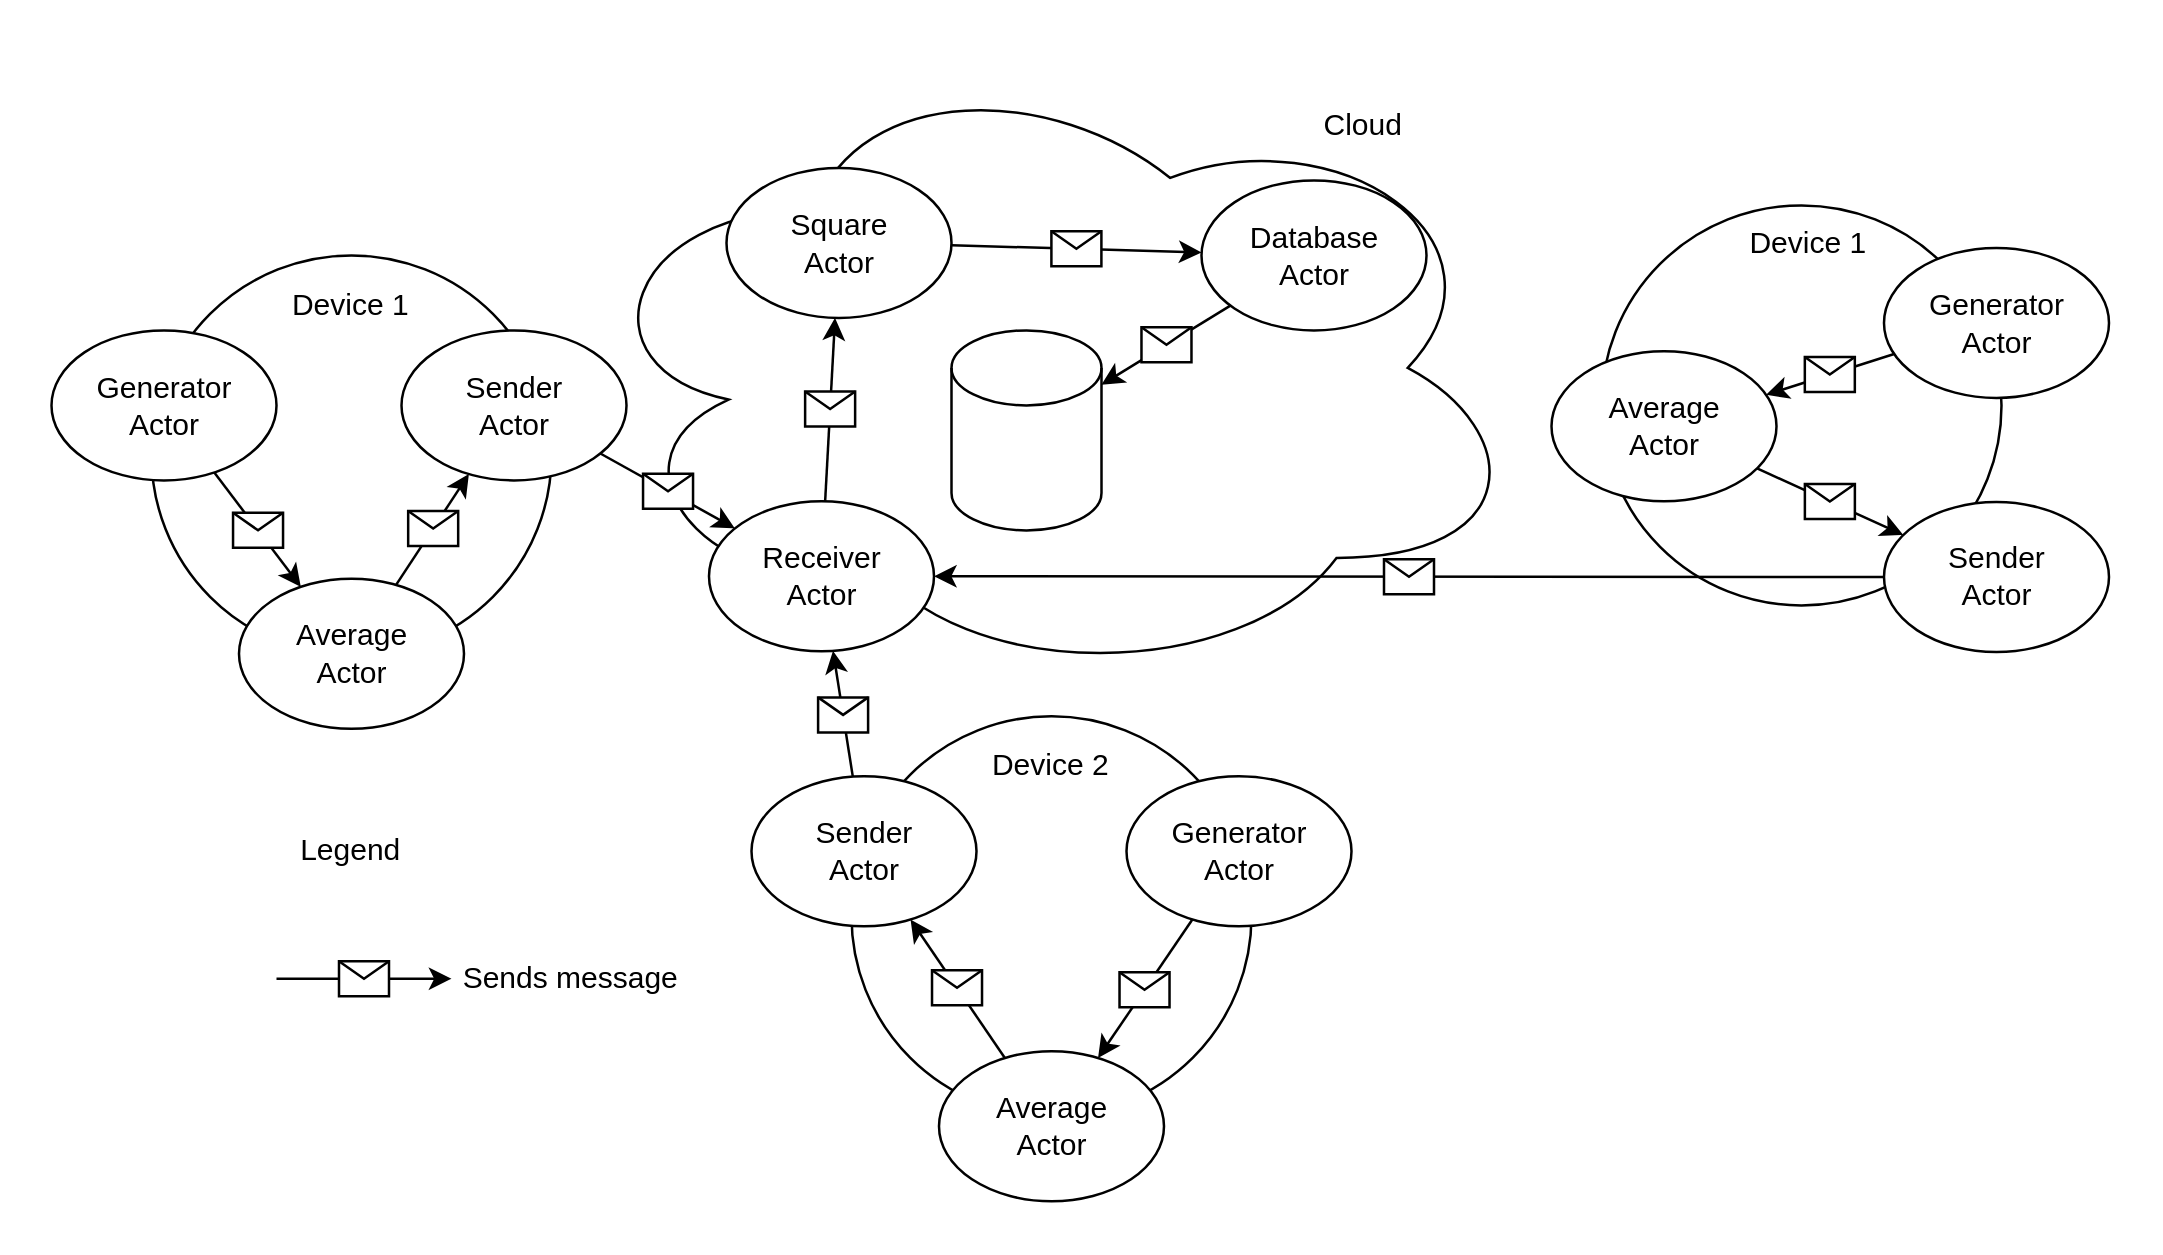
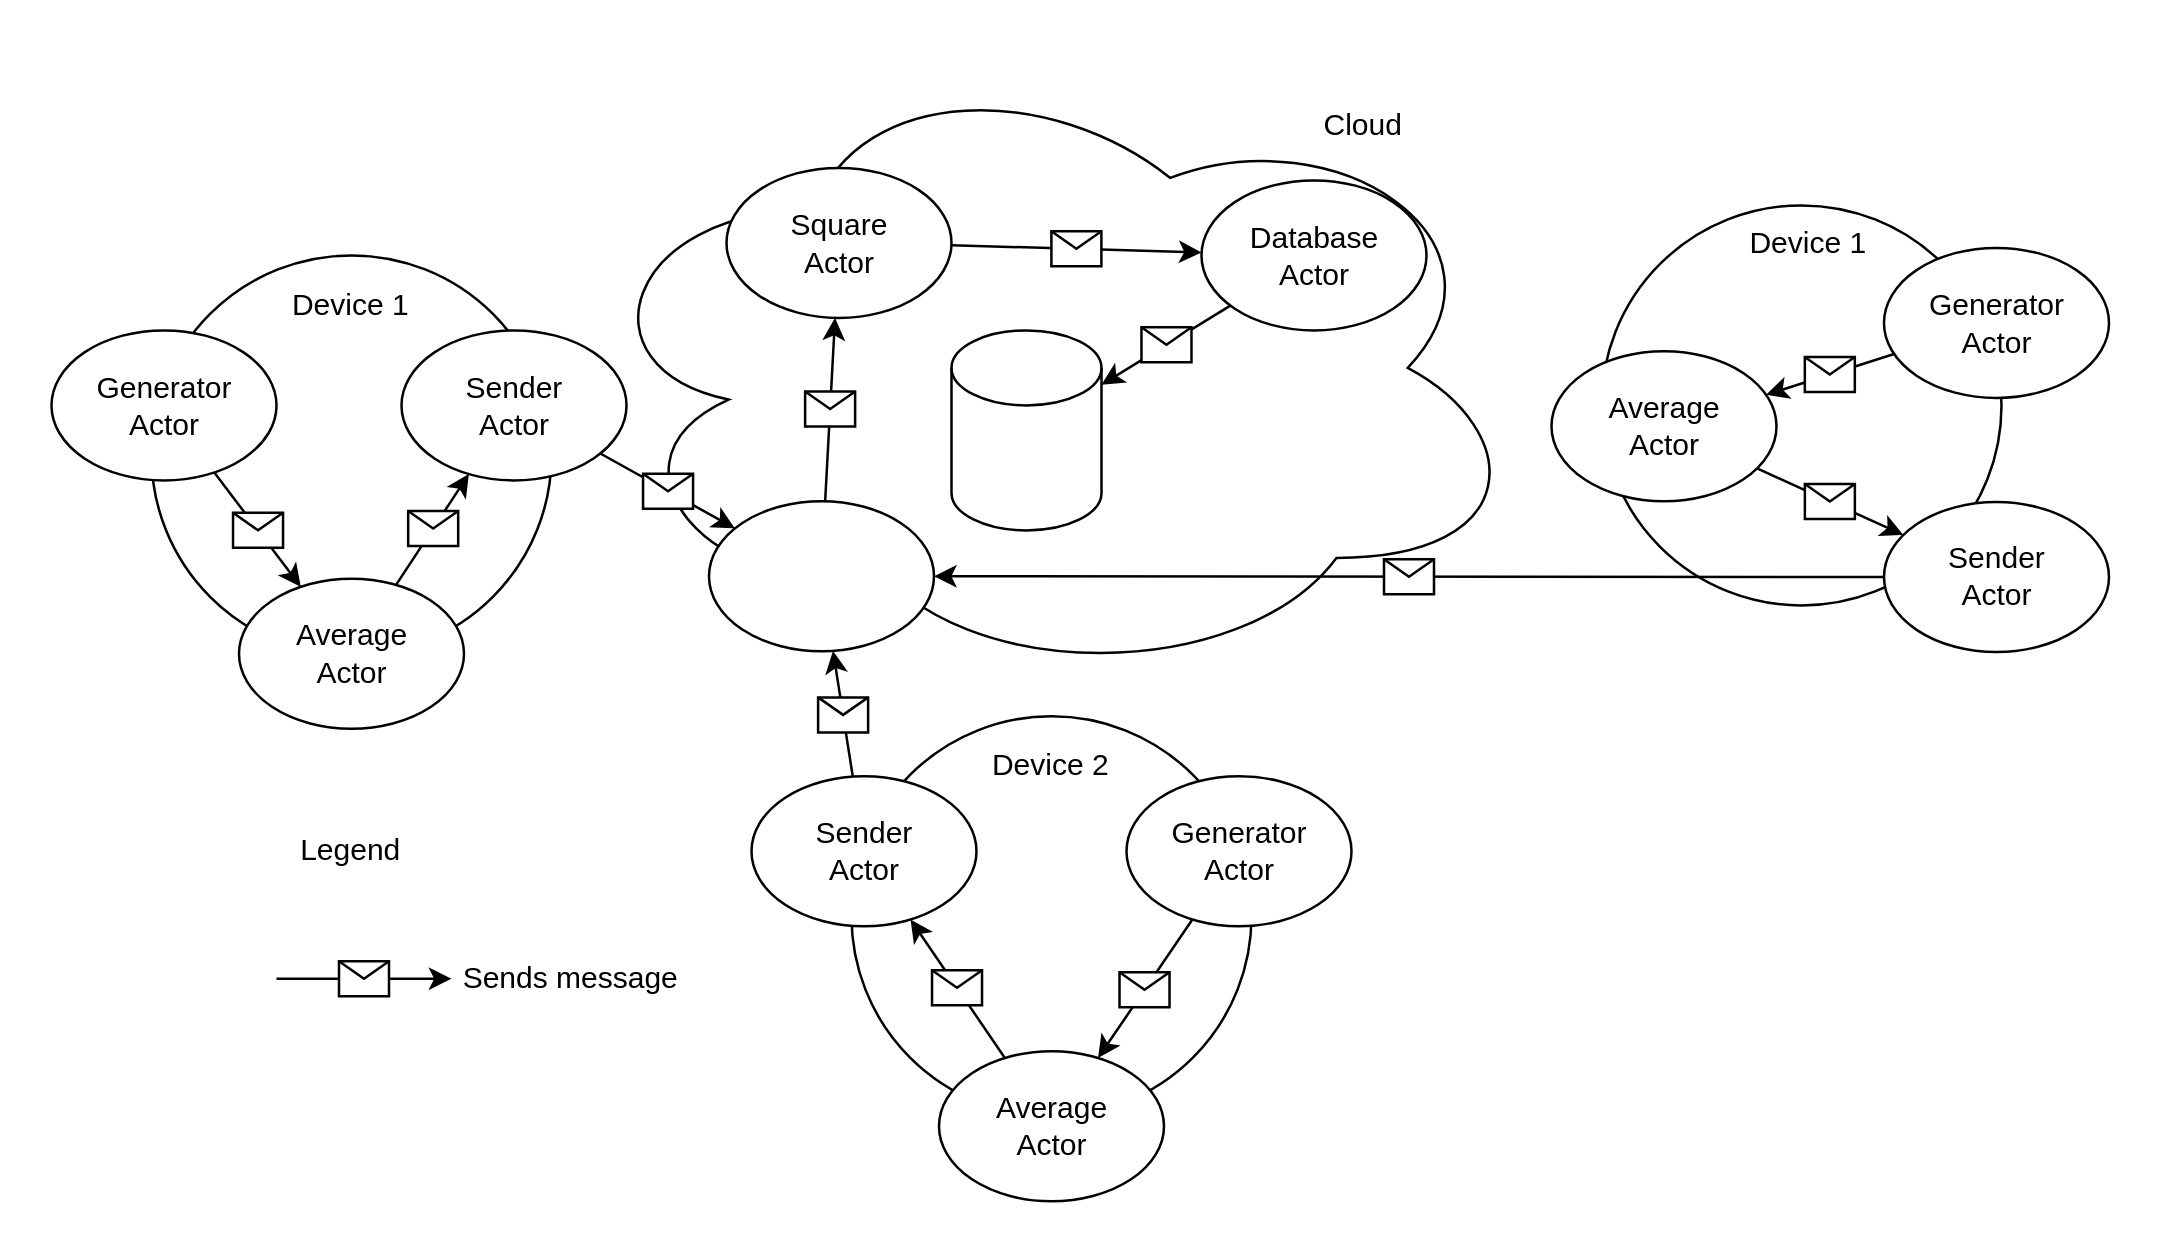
(821, 576) -> none
